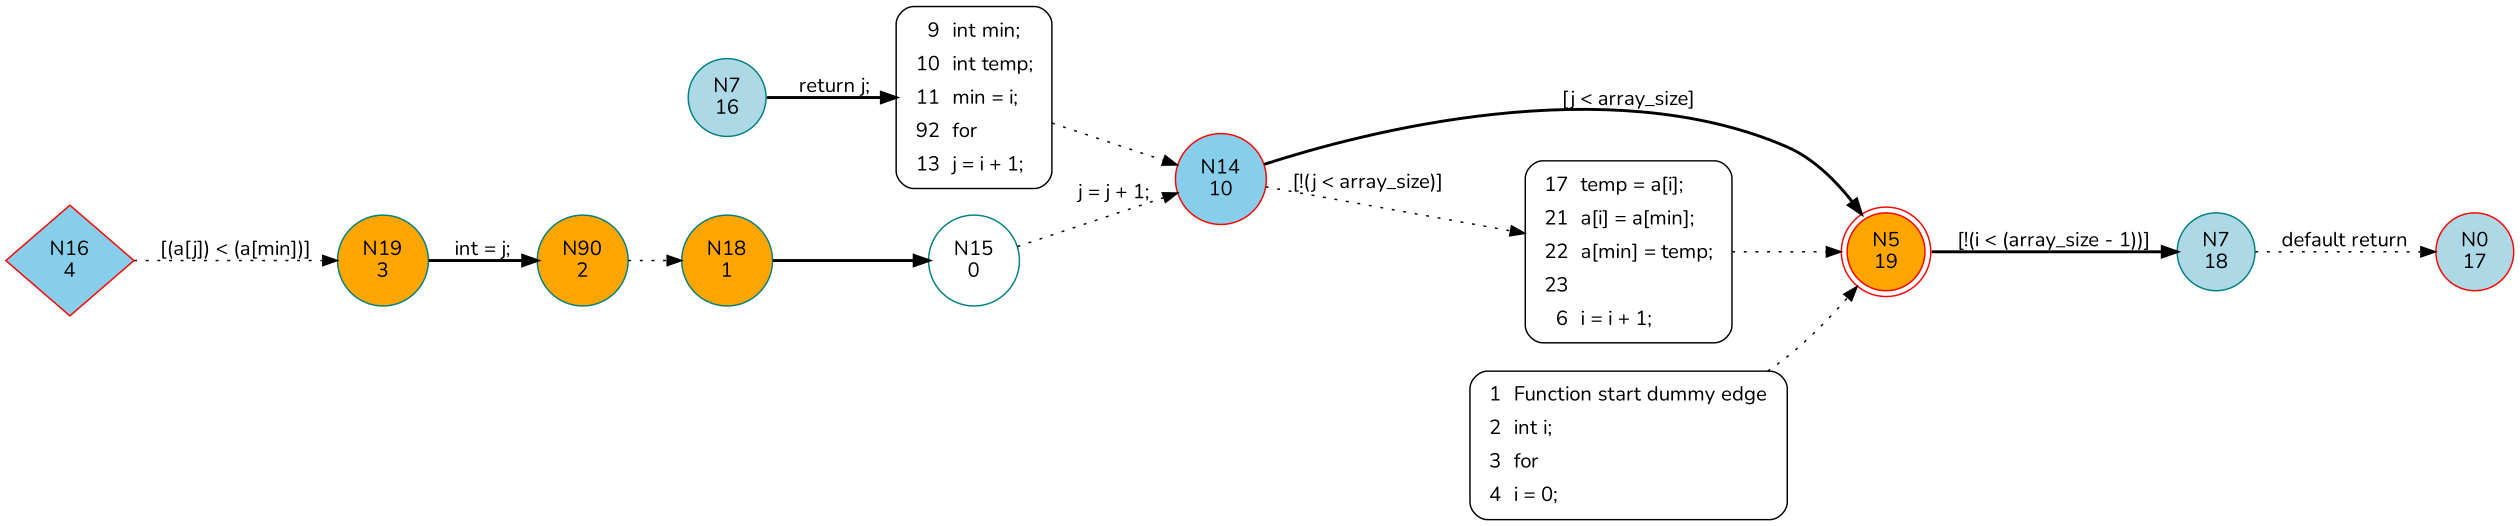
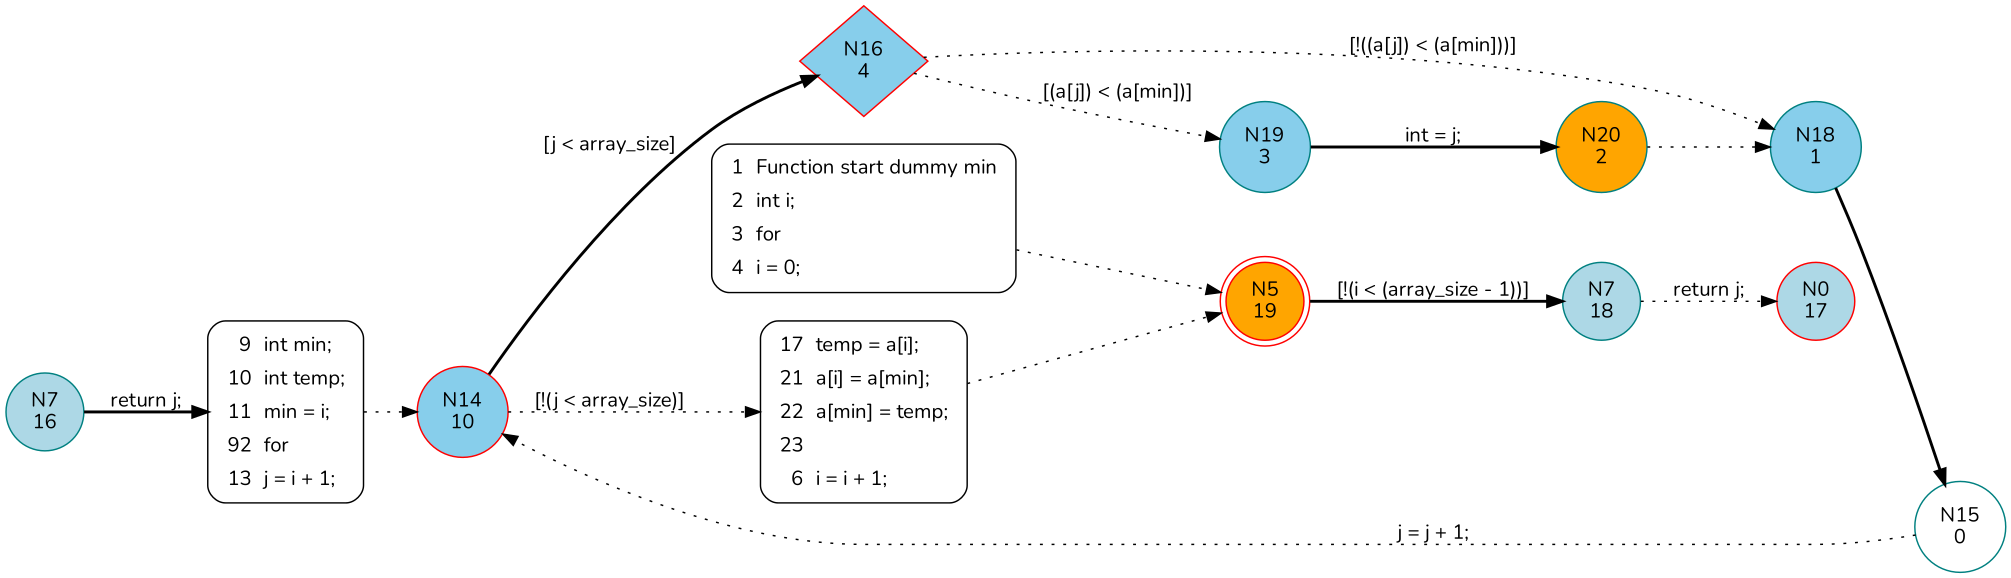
none -> (1346, 56)
(1568, 110) -> (626, 206)
(2345, 241) -> (1709, 290)
(383, 261) -> (1265, 147)
(583, 261) -> (1602, 147)
(727, 261) -> (1816, 147)
(1641, 394) -> (877, 167)
